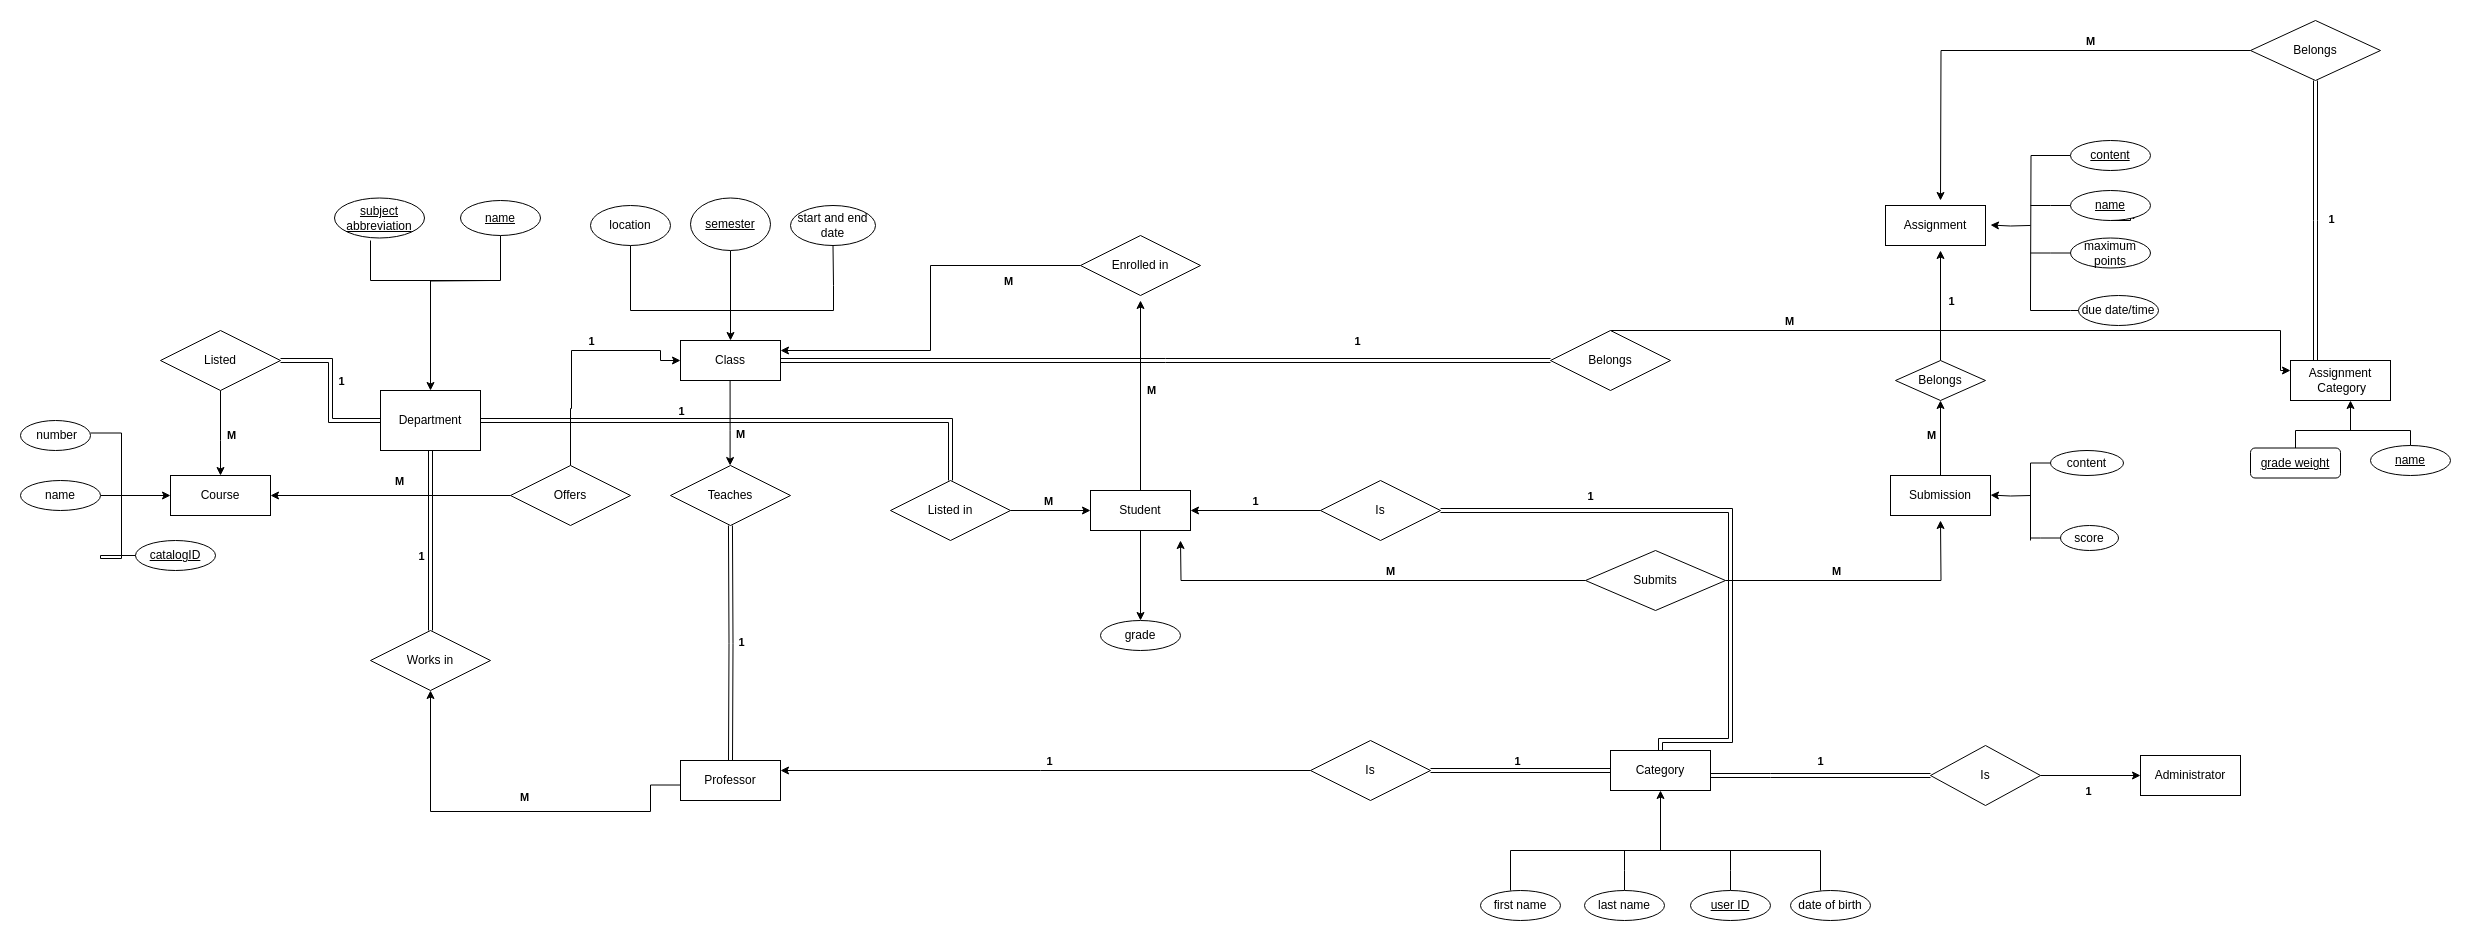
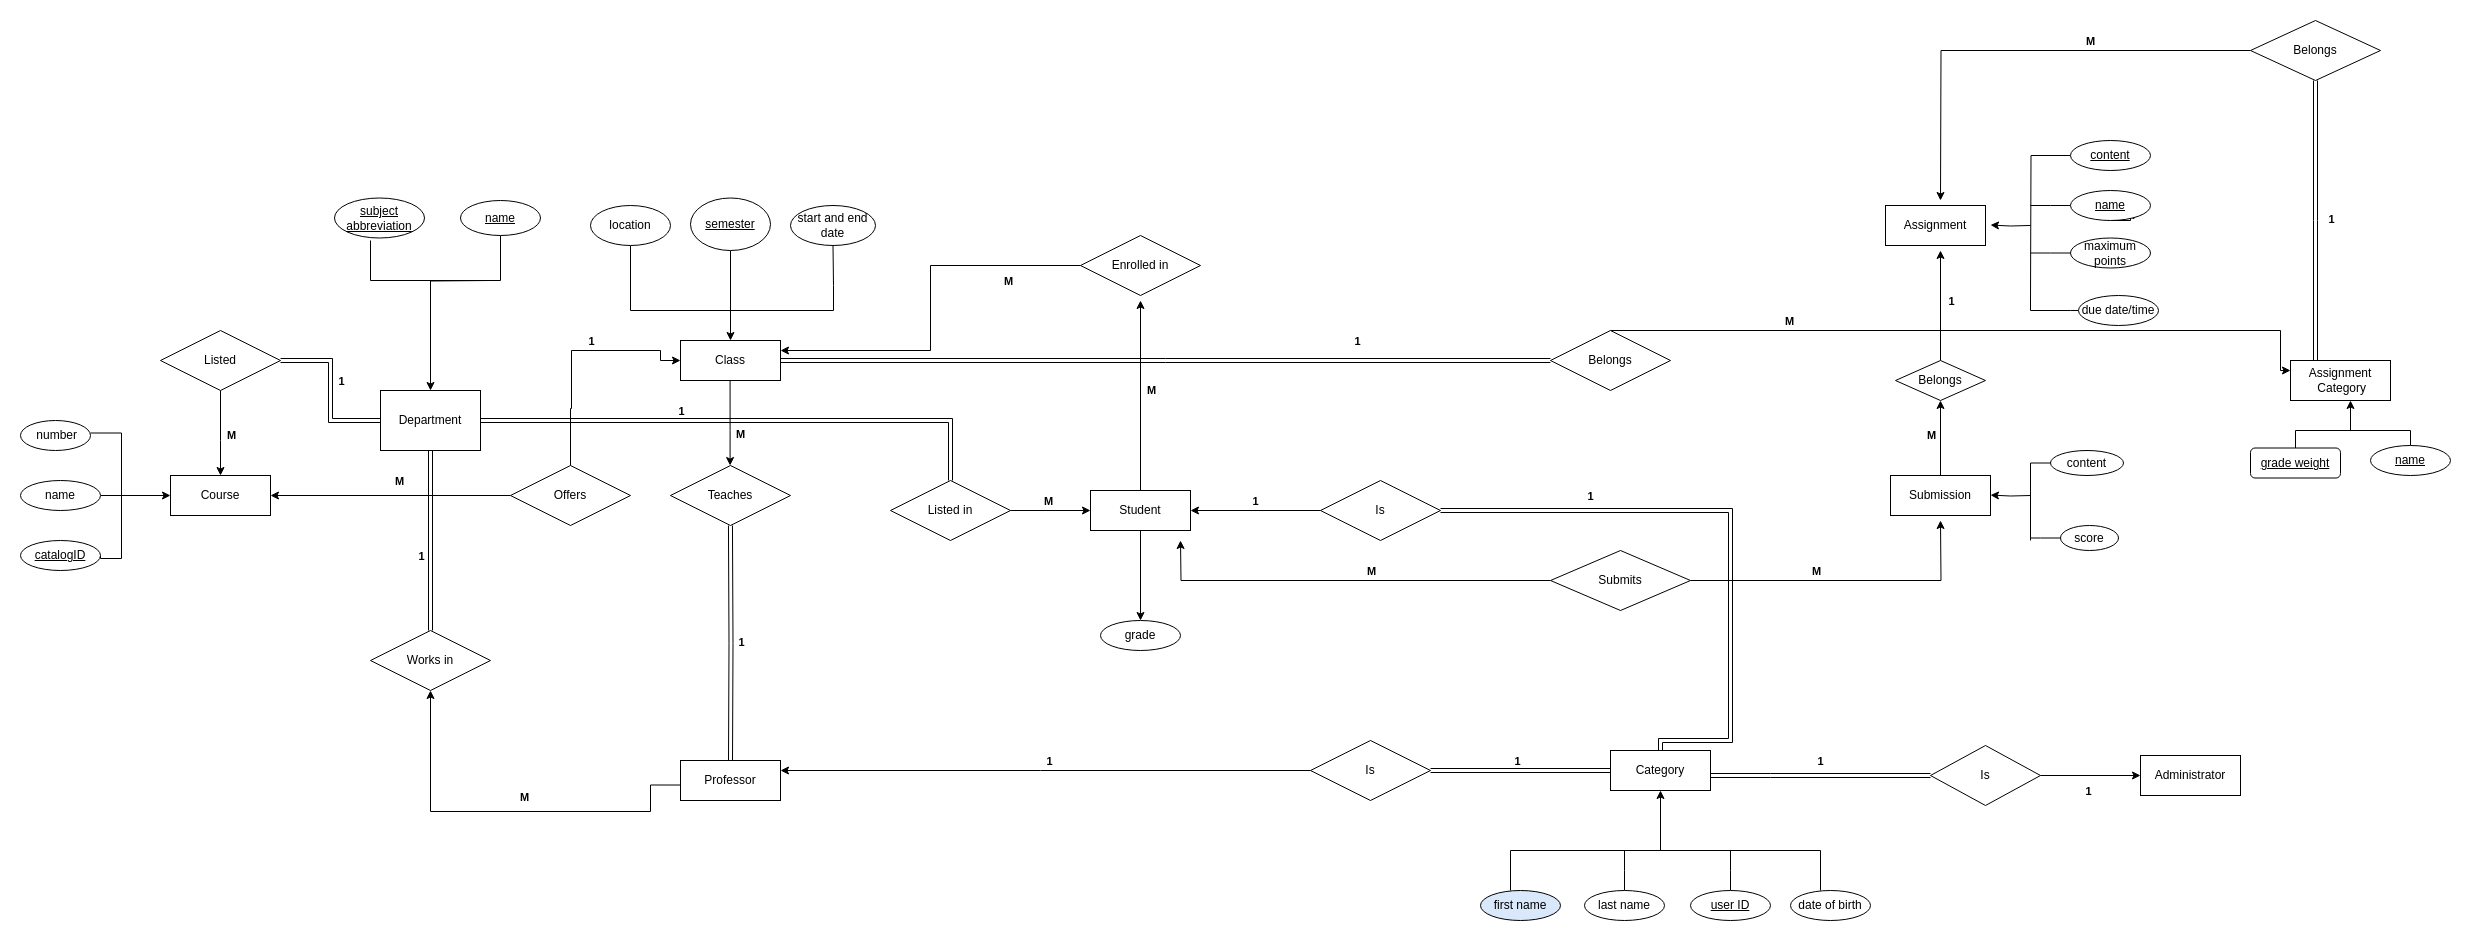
(176, 556) -> (61, 556)
(1656, 581) -> (1621, 581)
(1521, 906) -> (1521, 906)
